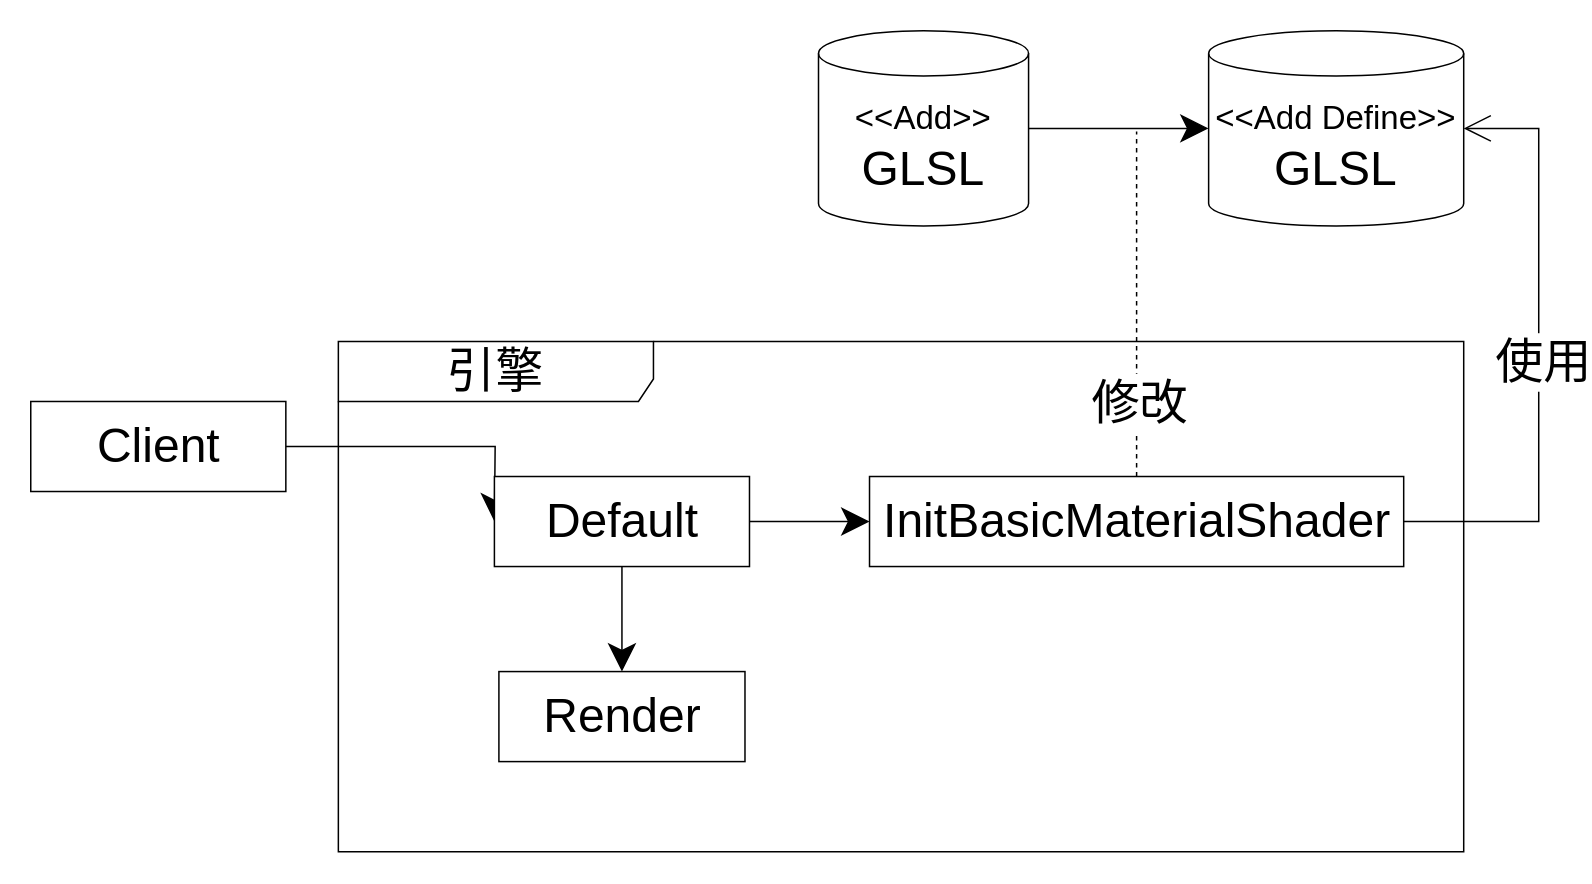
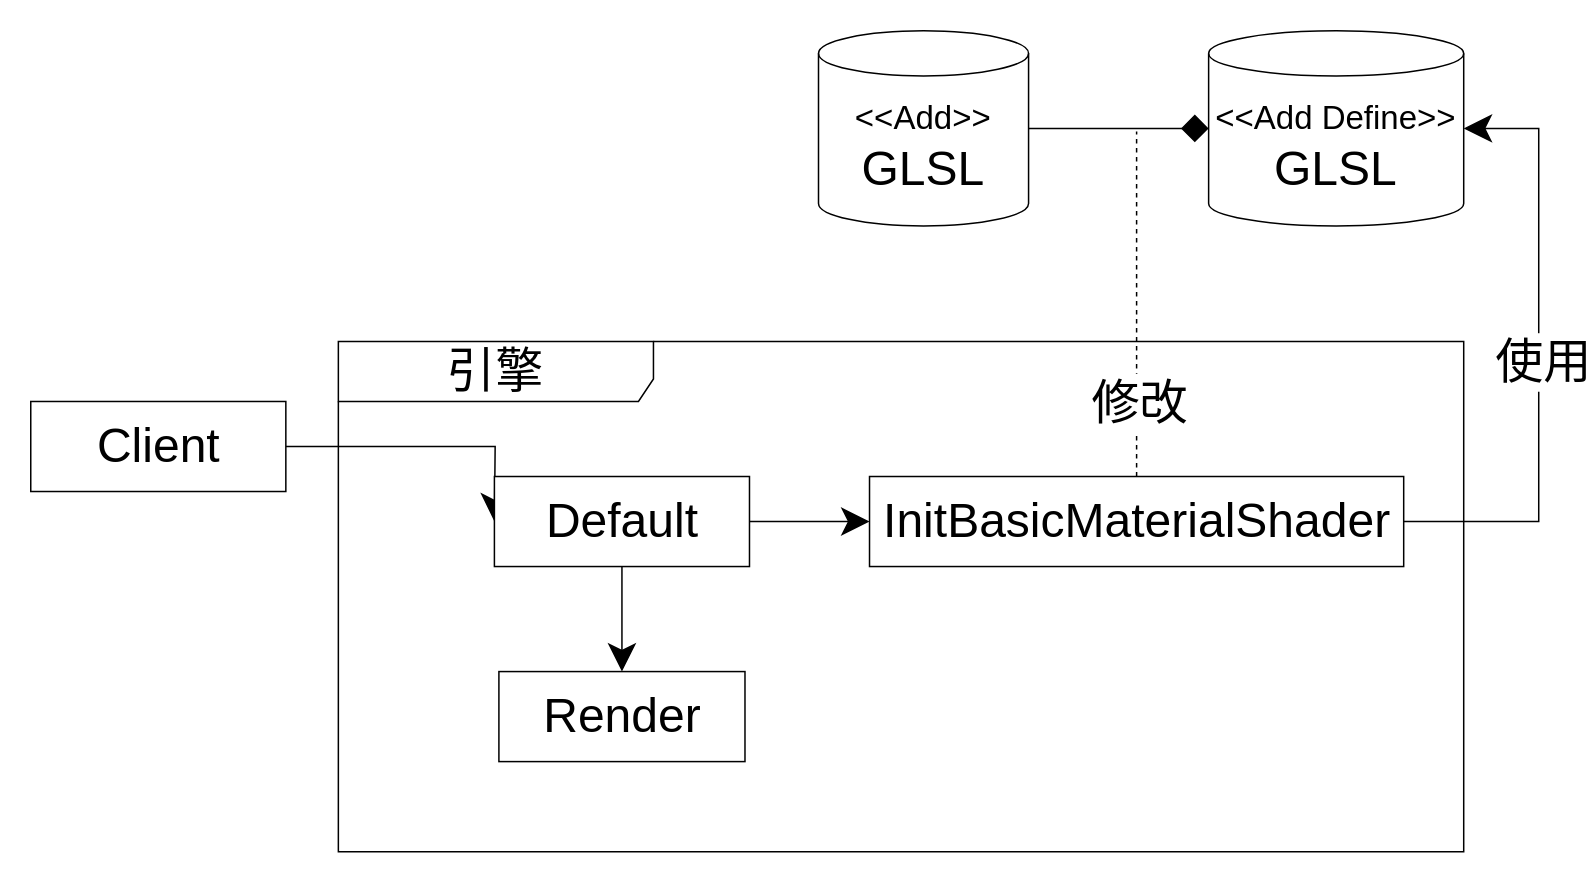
(1183, 128) -> (1181, 128)
(1477, 128) -> (1486, 128)
